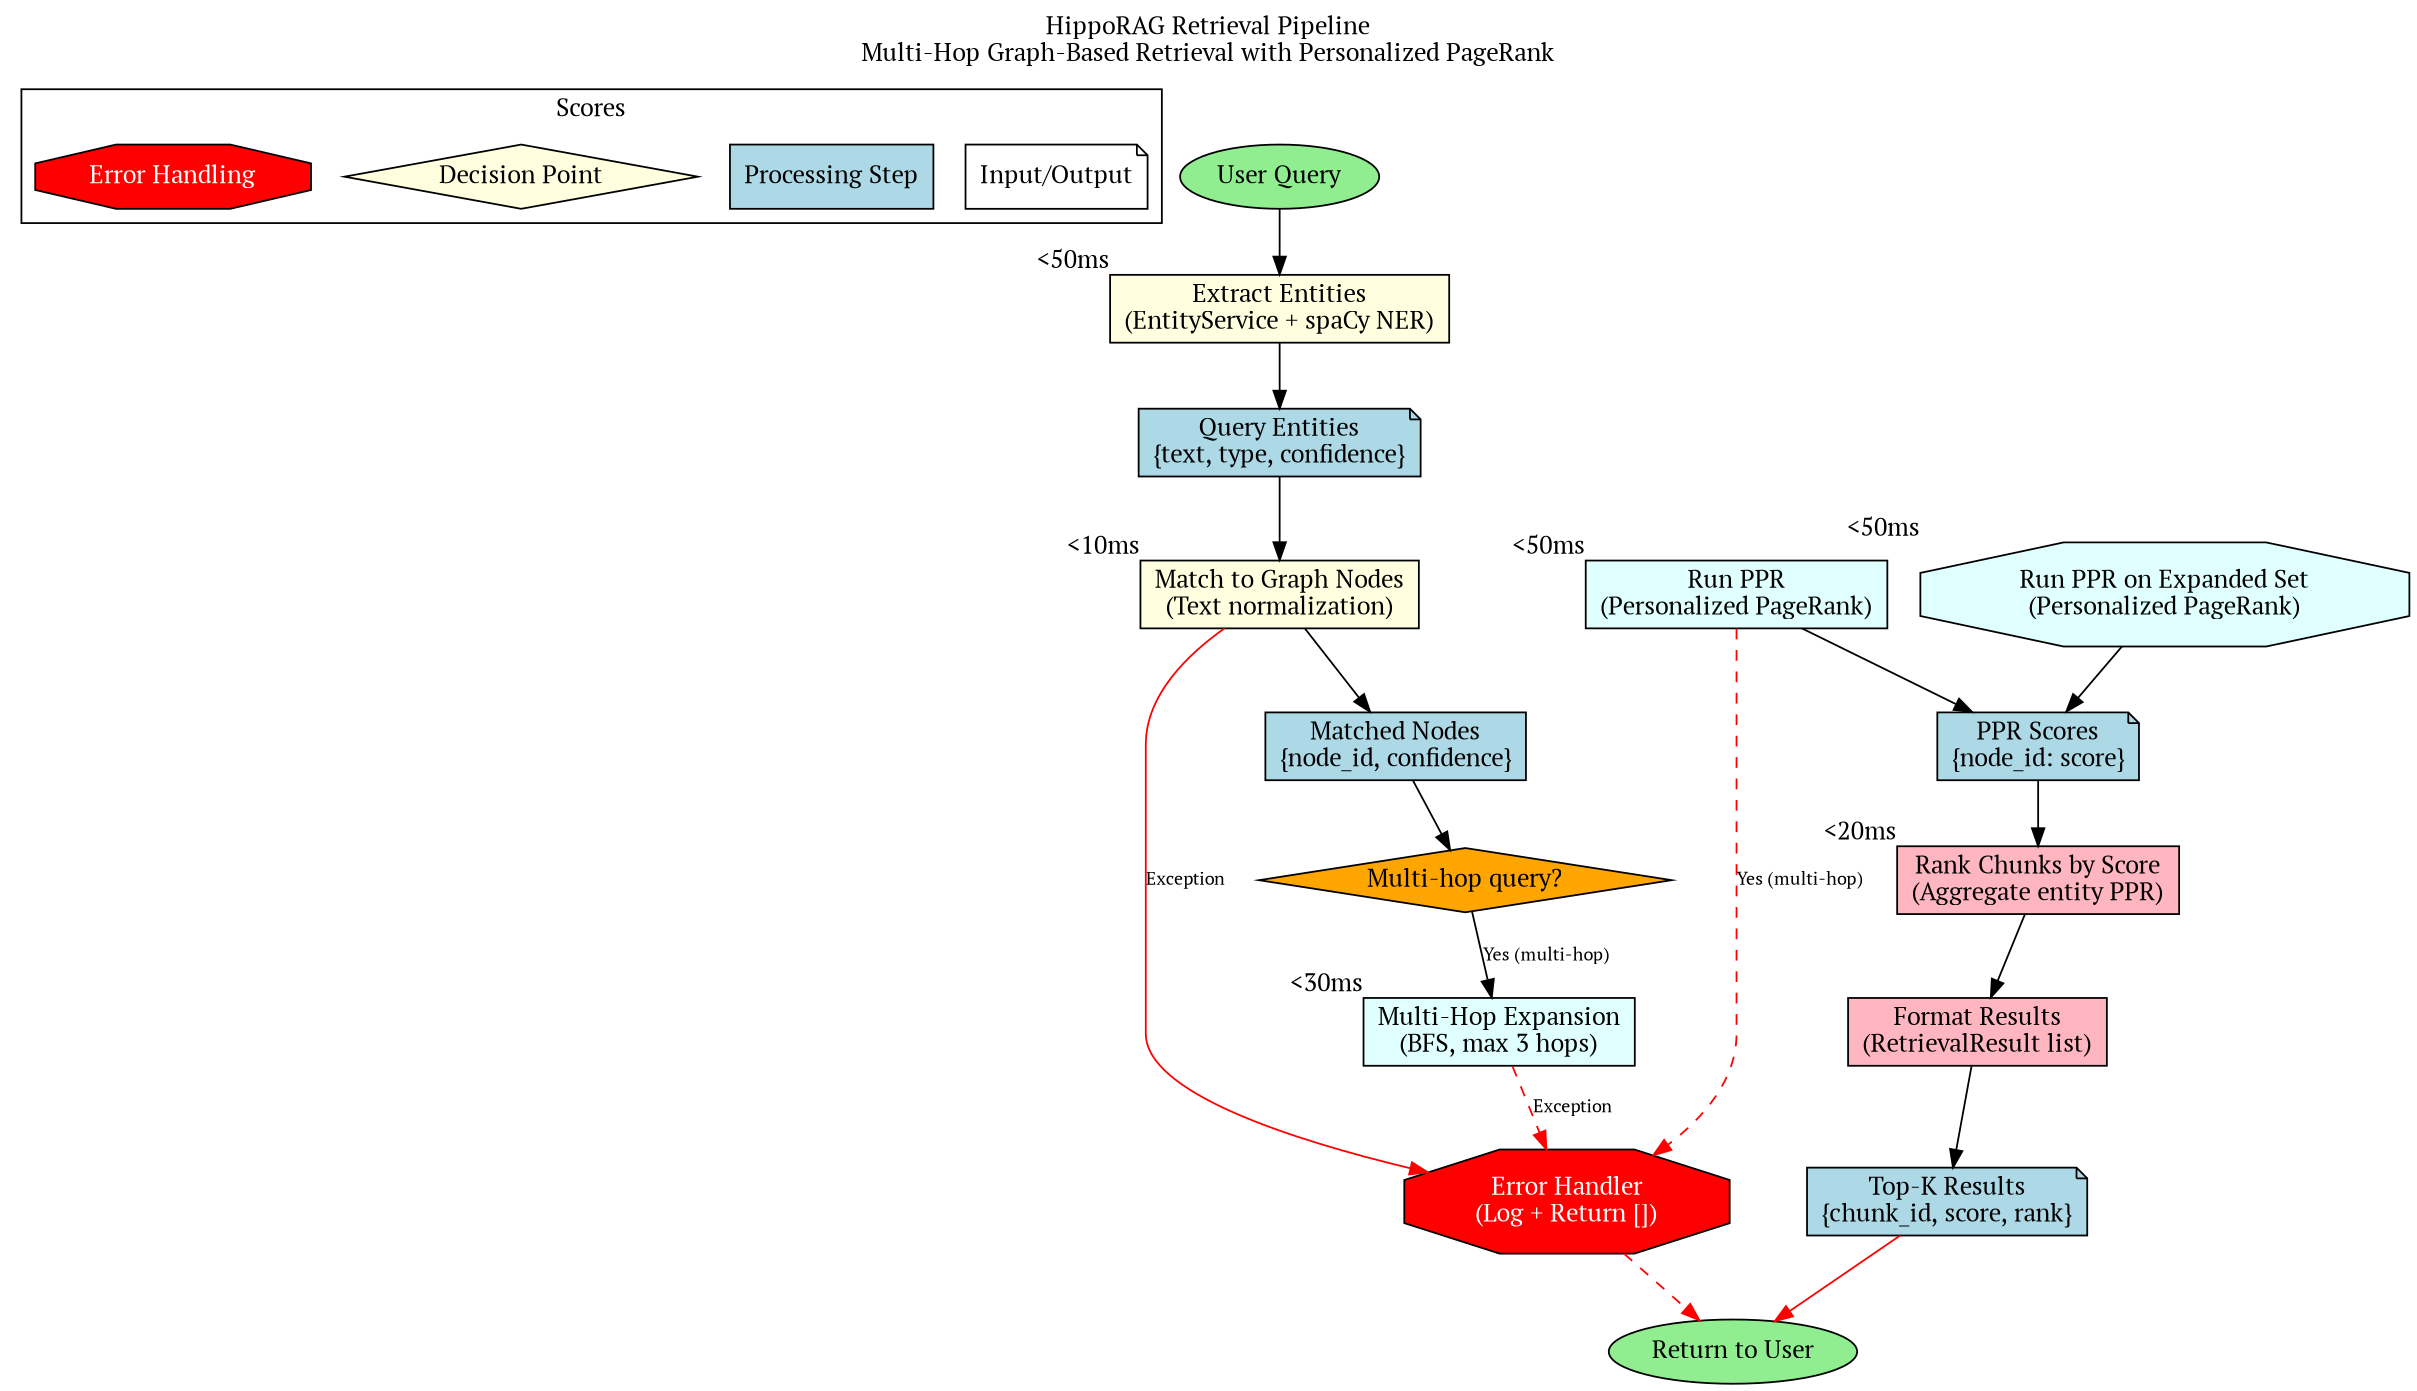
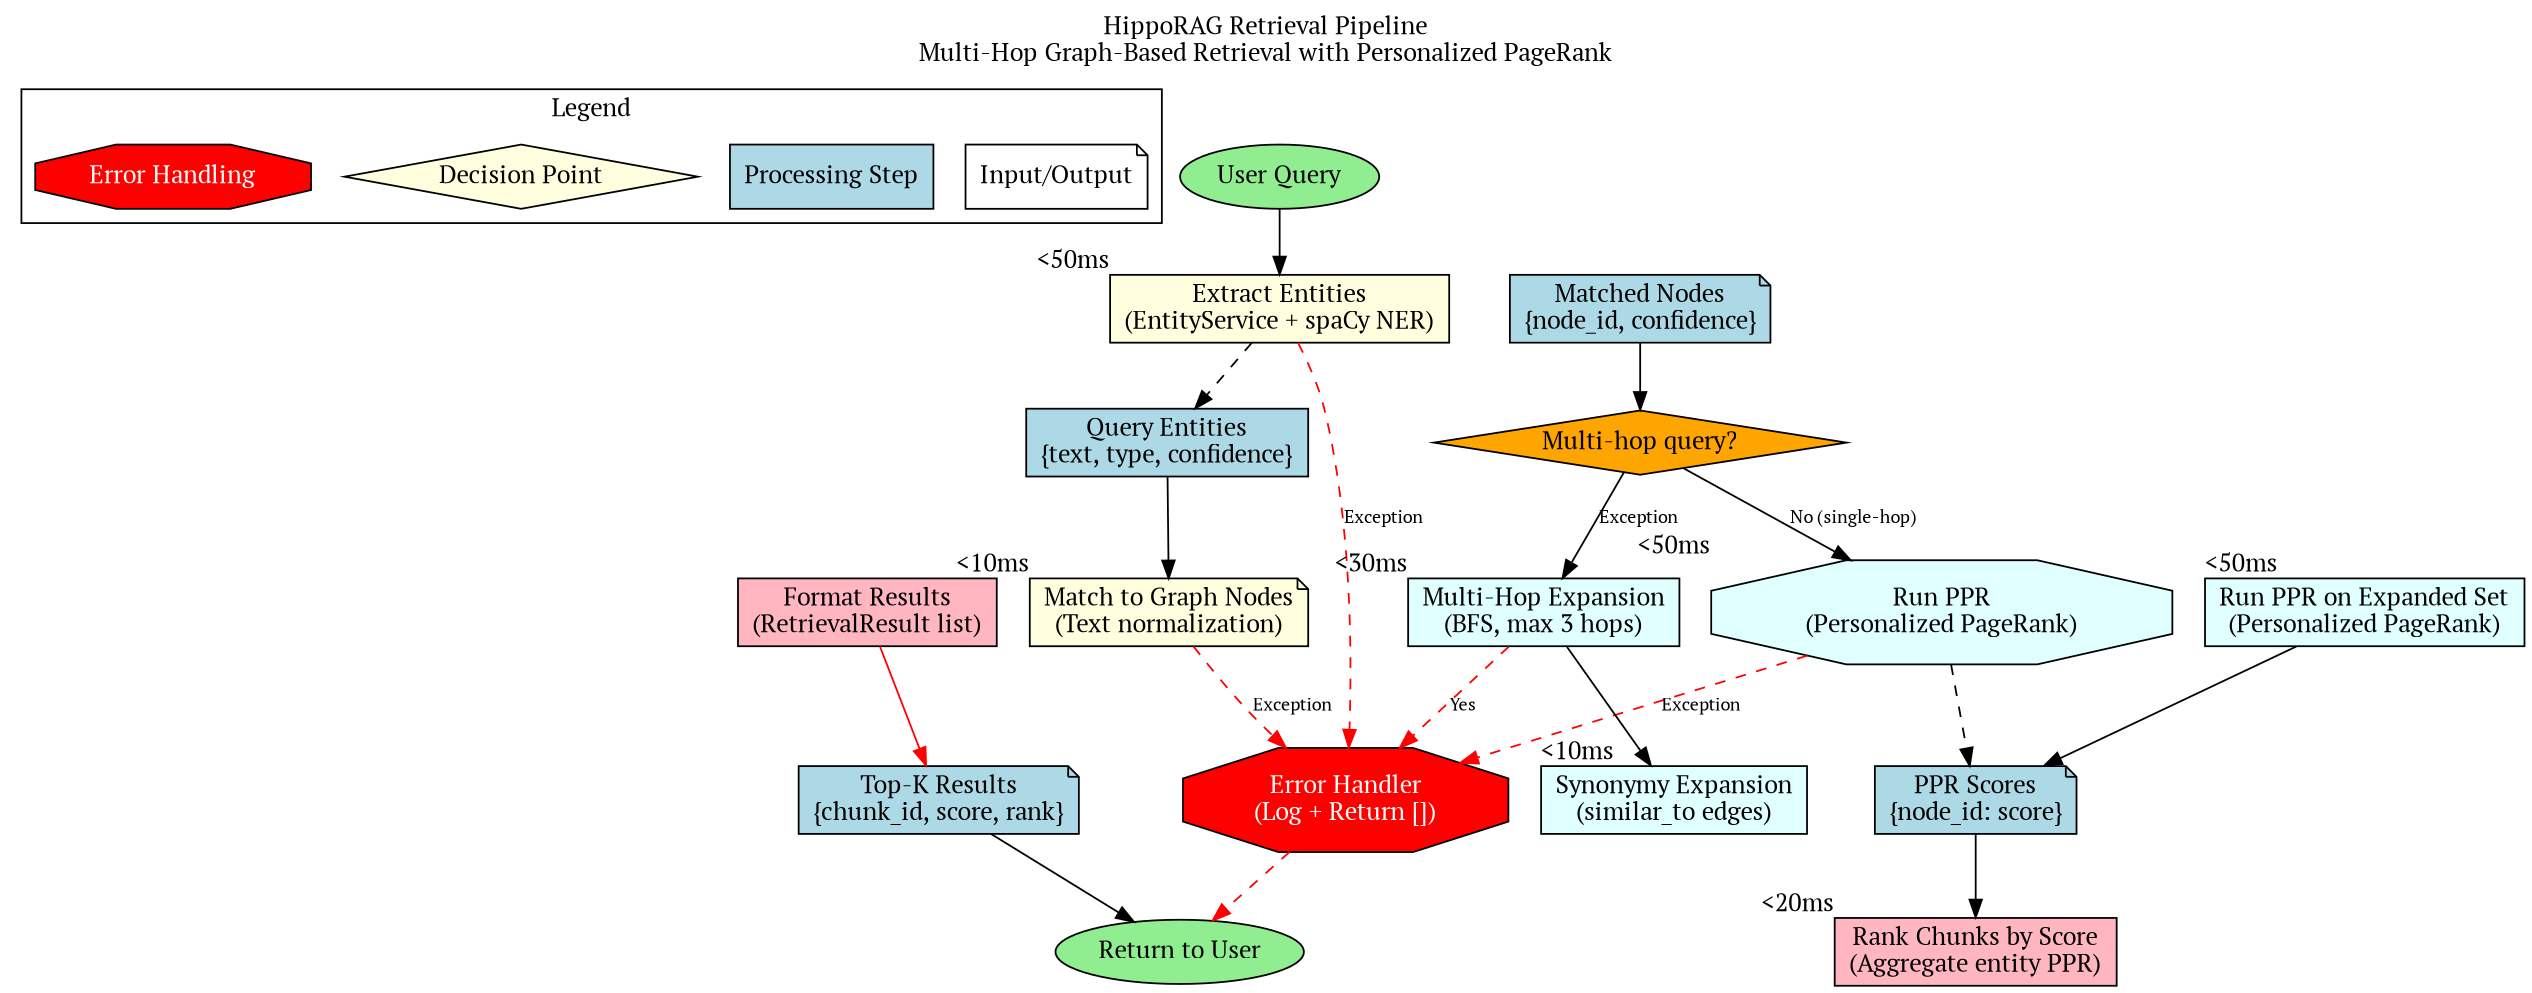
(592, 110) -> (592, 110)
(1280, 367) -> (1229, 369)
(1280, 443) -> (1167, 443)
none -> (1759, 510)
none -> (1344, 533)
(1280, 594) -> (1169, 612)
(1737, 594) -> (1942, 612)
(2165, 594) -> (2365, 612)
(1332, 663) -> none
(1879, 666) -> (1959, 706)
(1396, 746) -> (1640, 309)
none -> (1674, 800)
(1801, 880) -> (1702, 706)
(2011, 947) -> none
(1547, 956) -> (1639, 518)
(1146, 971) -> (1231, 692)
(1573, 1108) -> (1463, 706)
(1964, 1108) -> (900, 698)
(1845, 1273) -> (1055, 873)
